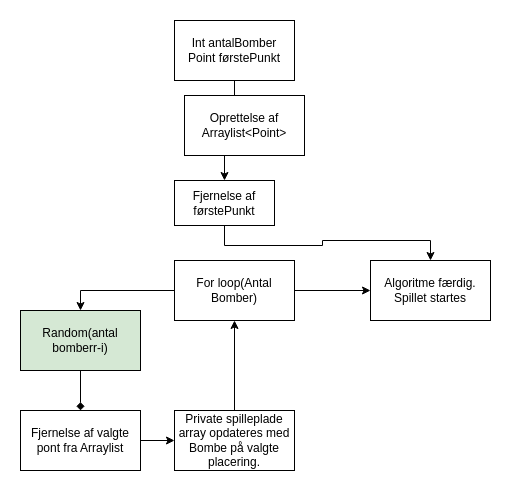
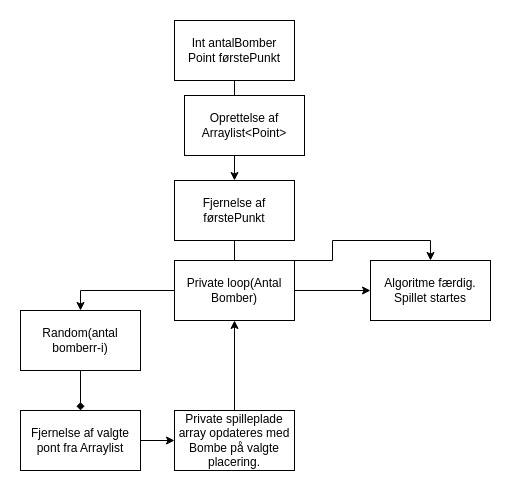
(225, 203) -> (235, 211)
(235, 291) -> (235, 291)
(81, 341) -> (81, 341)
